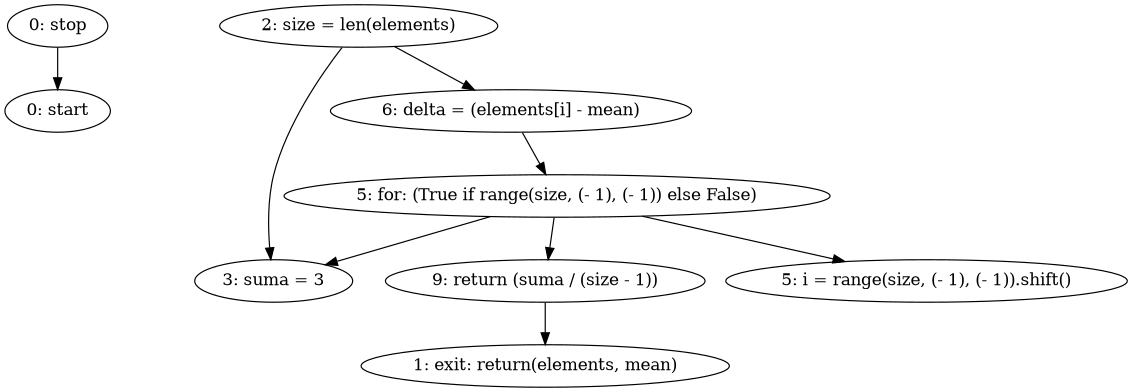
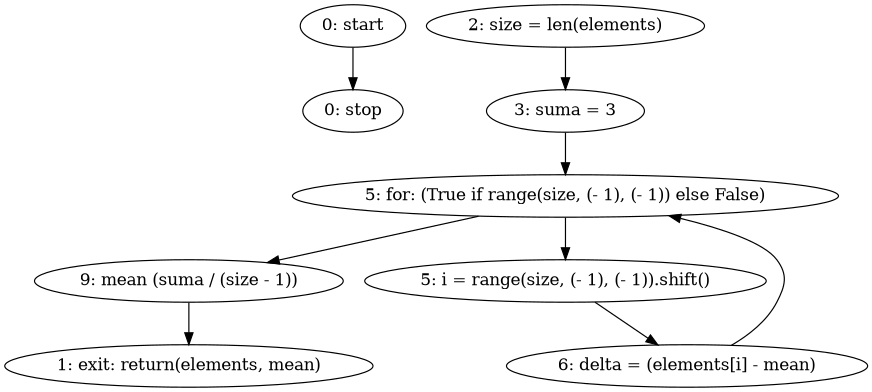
(58, 63) -> (353, 63)
(429, 65) -> (622, 320)
(414, 239) -> (565, 148)
(545, 281) -> (189, 281)
